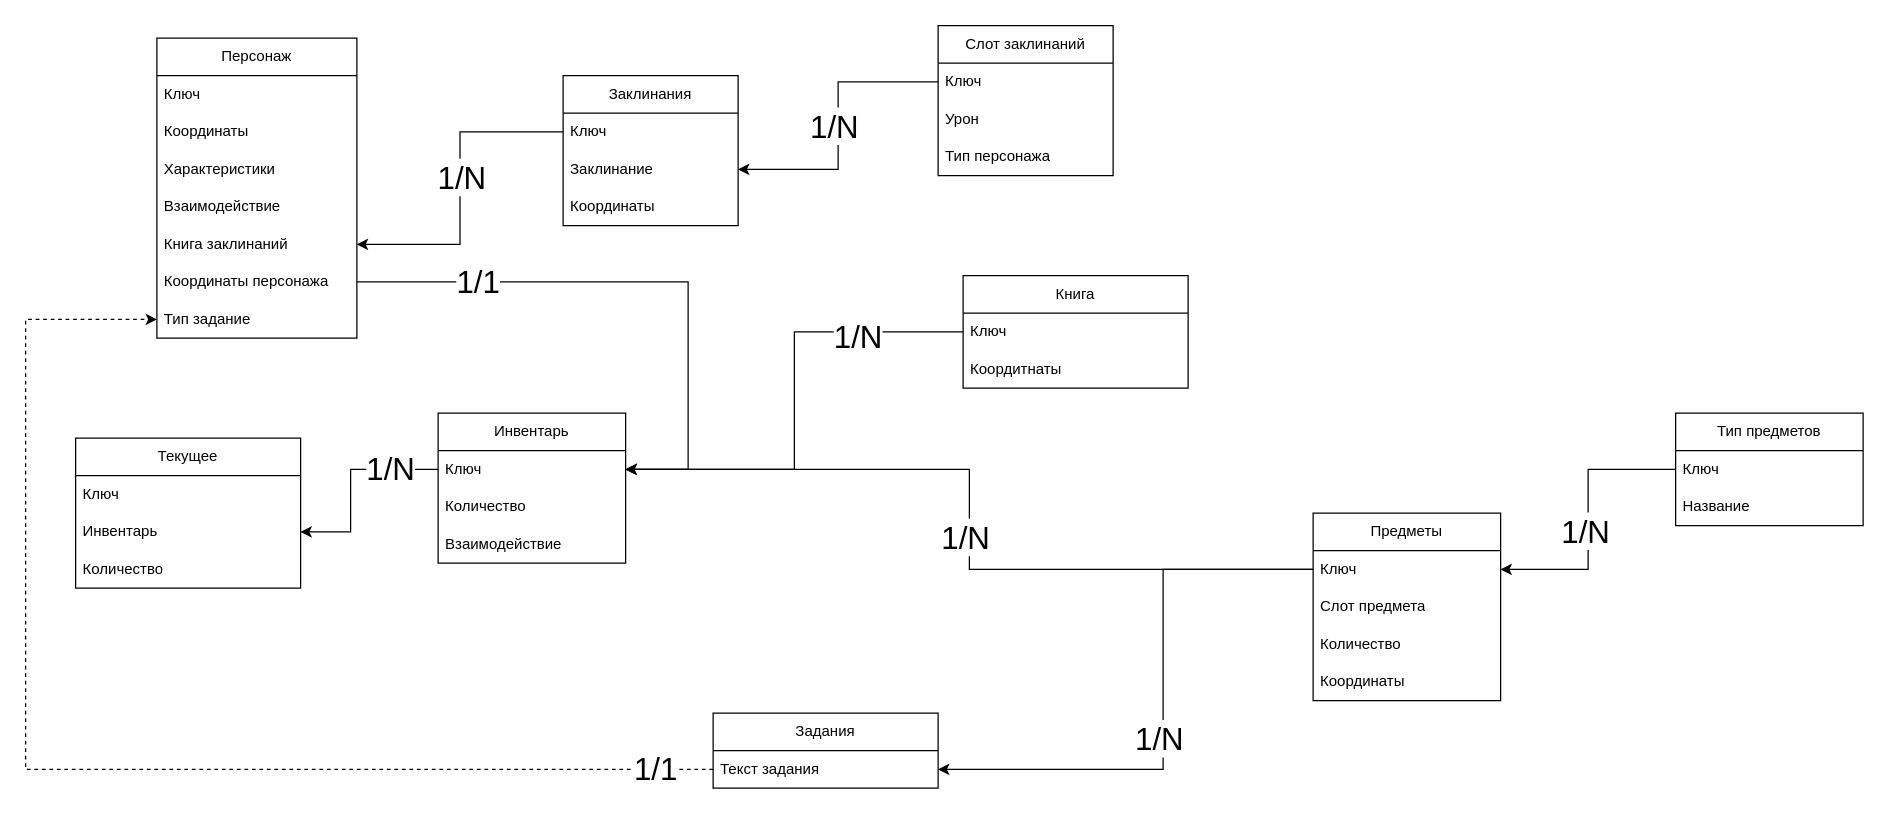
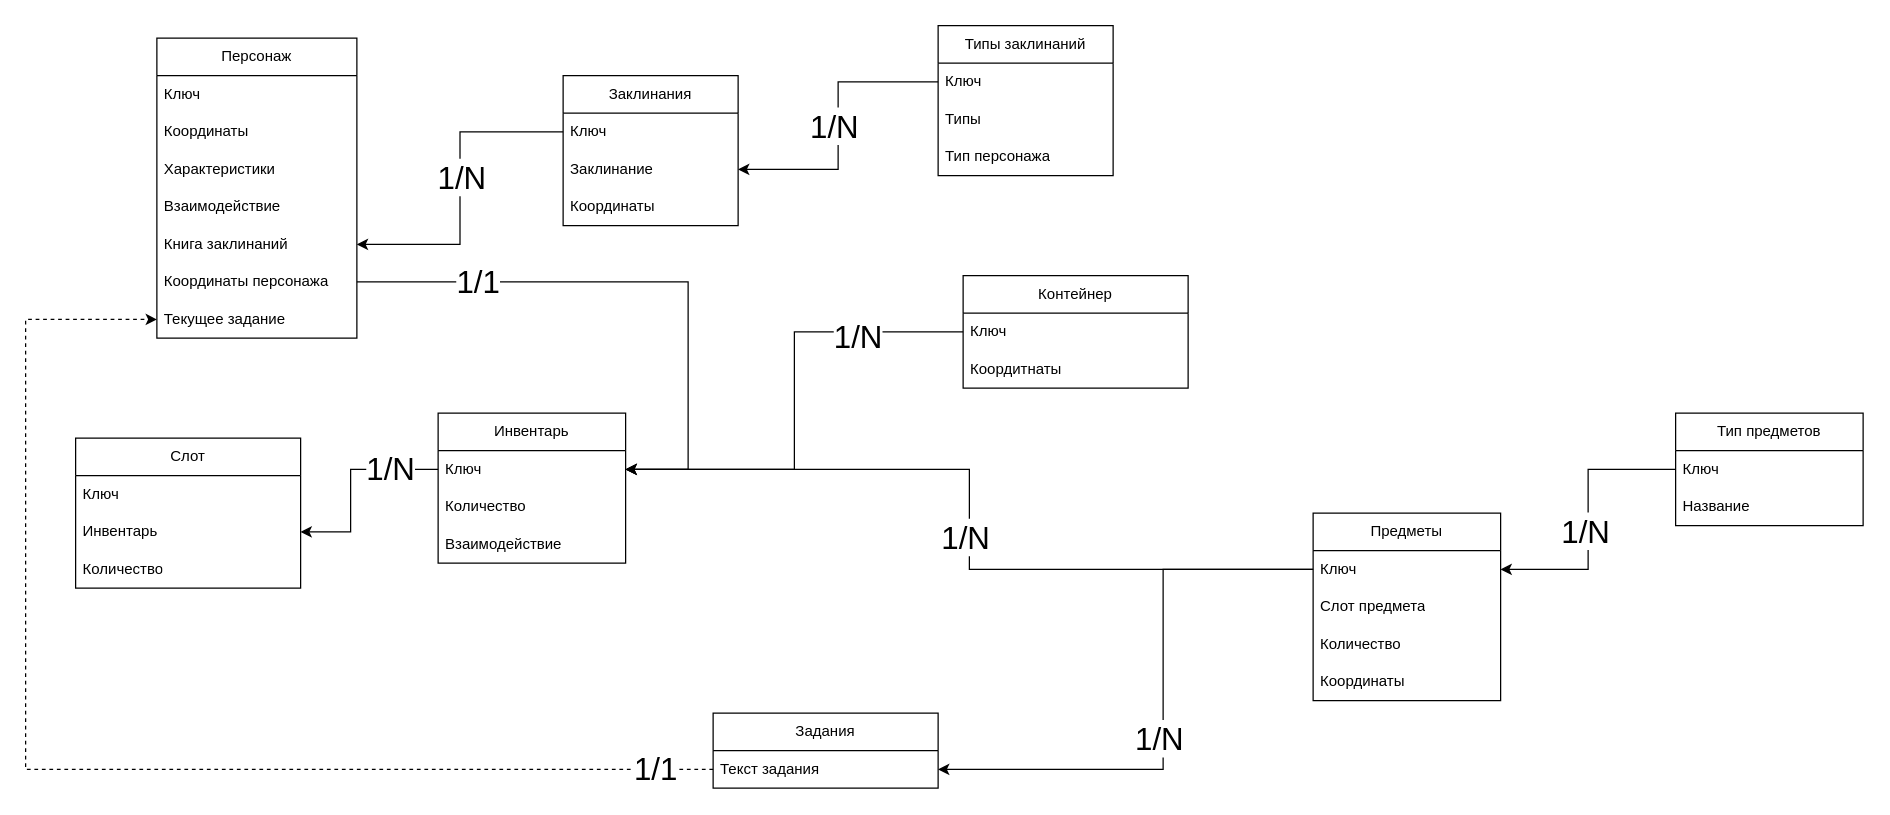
(1026, 44) -> (1026, 44)
(962, 119) -> (962, 119)
(1076, 294) -> (1076, 294)
(209, 319) -> (225, 319)
(188, 457) -> (188, 457)
